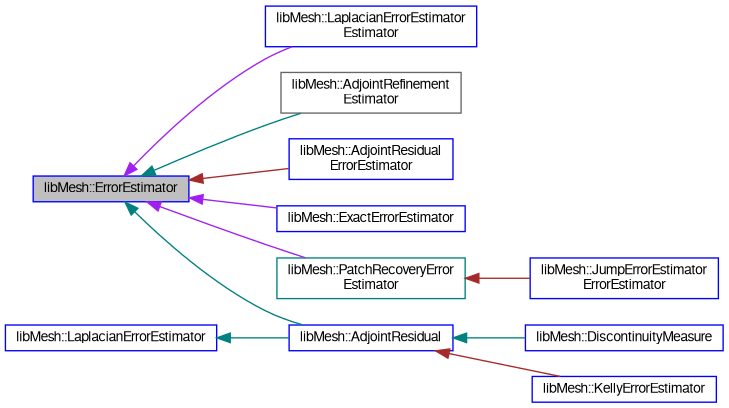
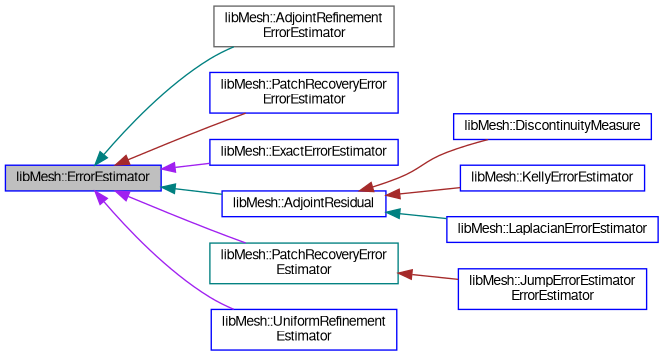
(371, 26) -> (304, 330)
(371, 93) -> (304, 26)
(371, 159) -> (304, 93)
(260, 338) -> (423, 216)
(496, 338) -> (429, 161)
